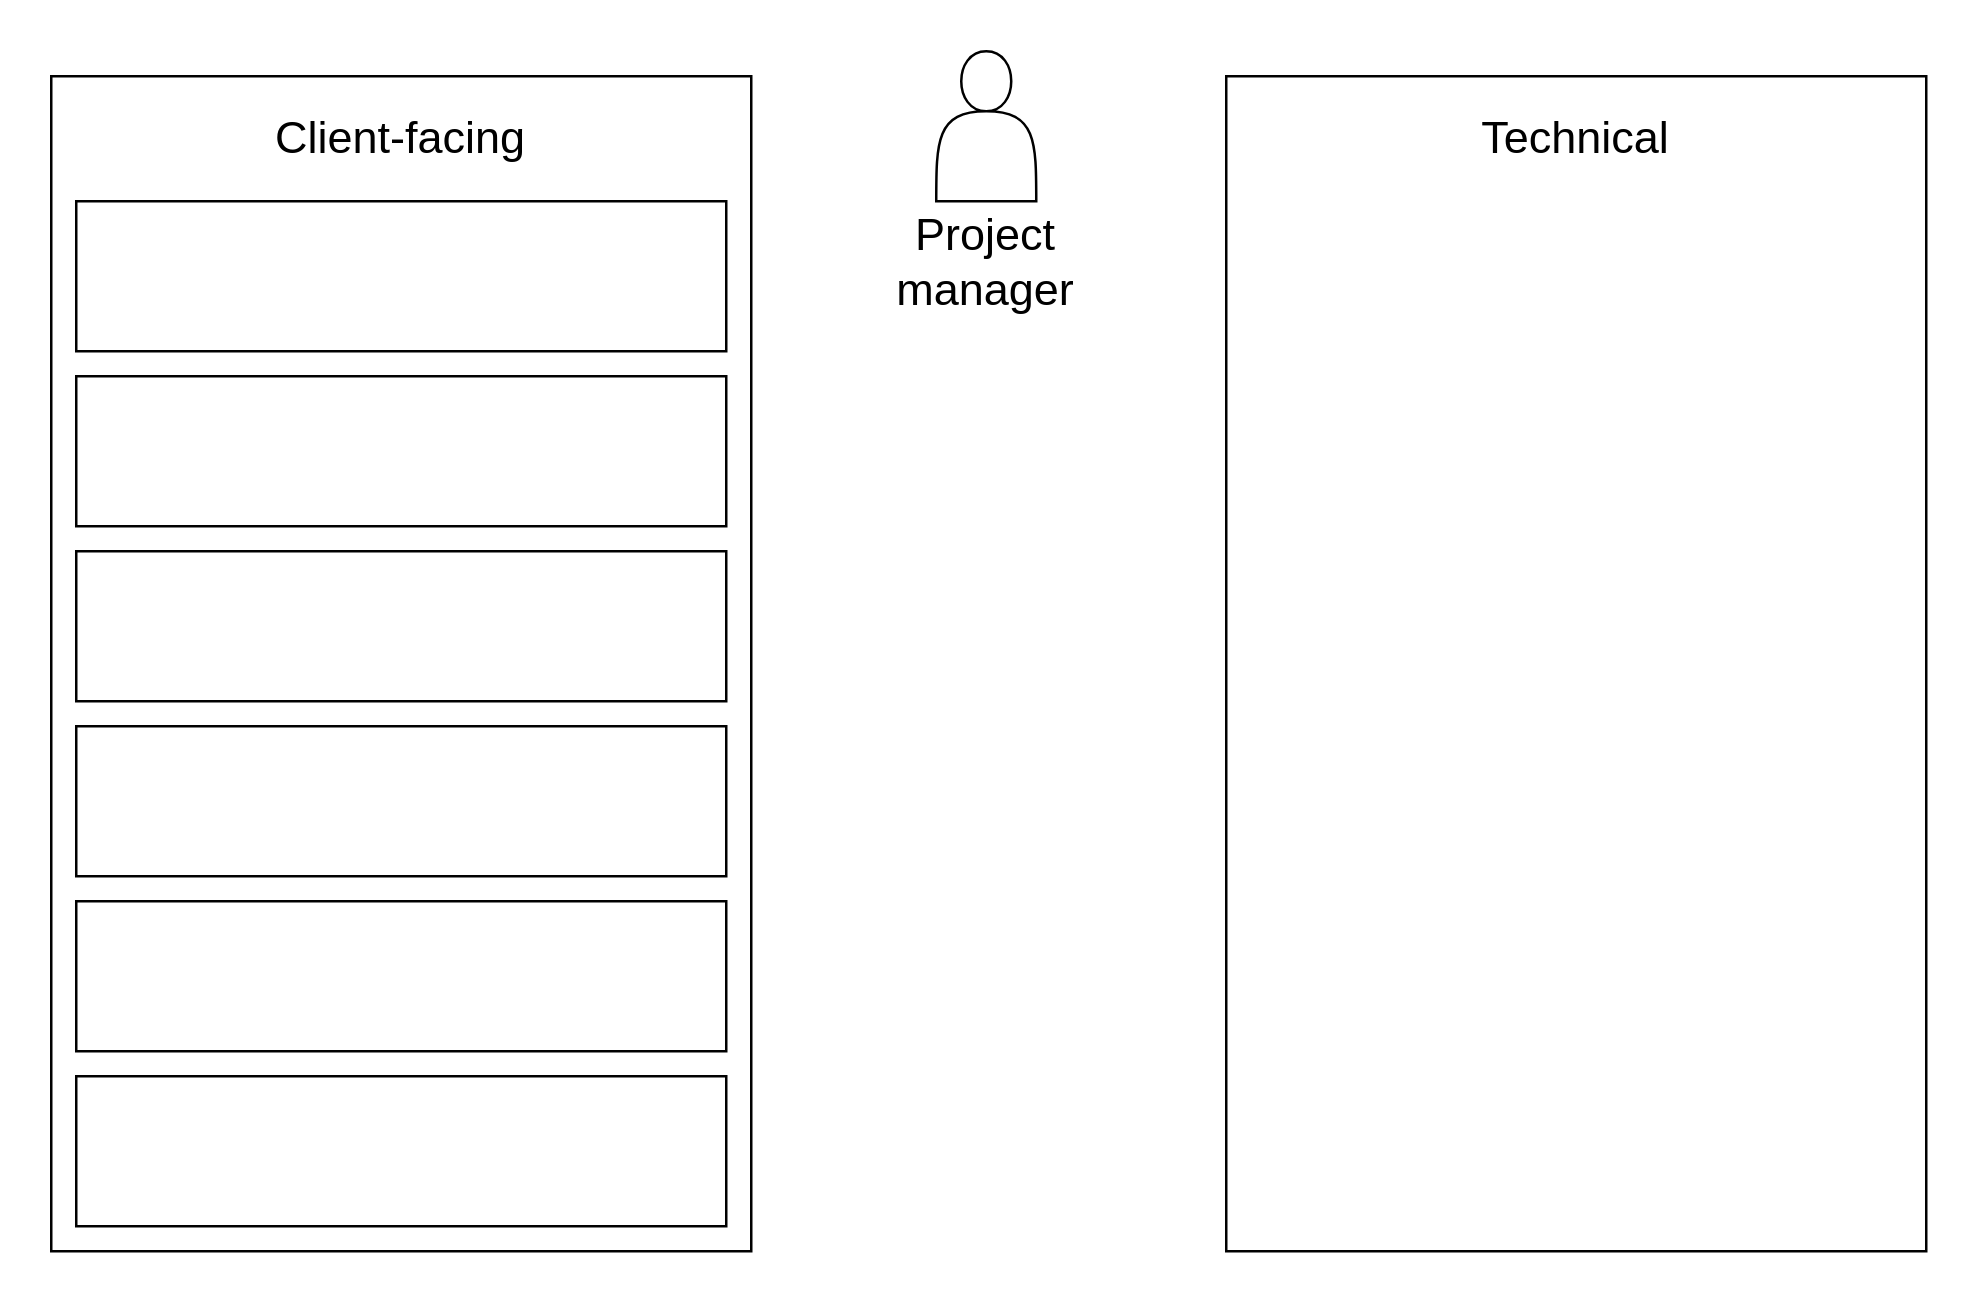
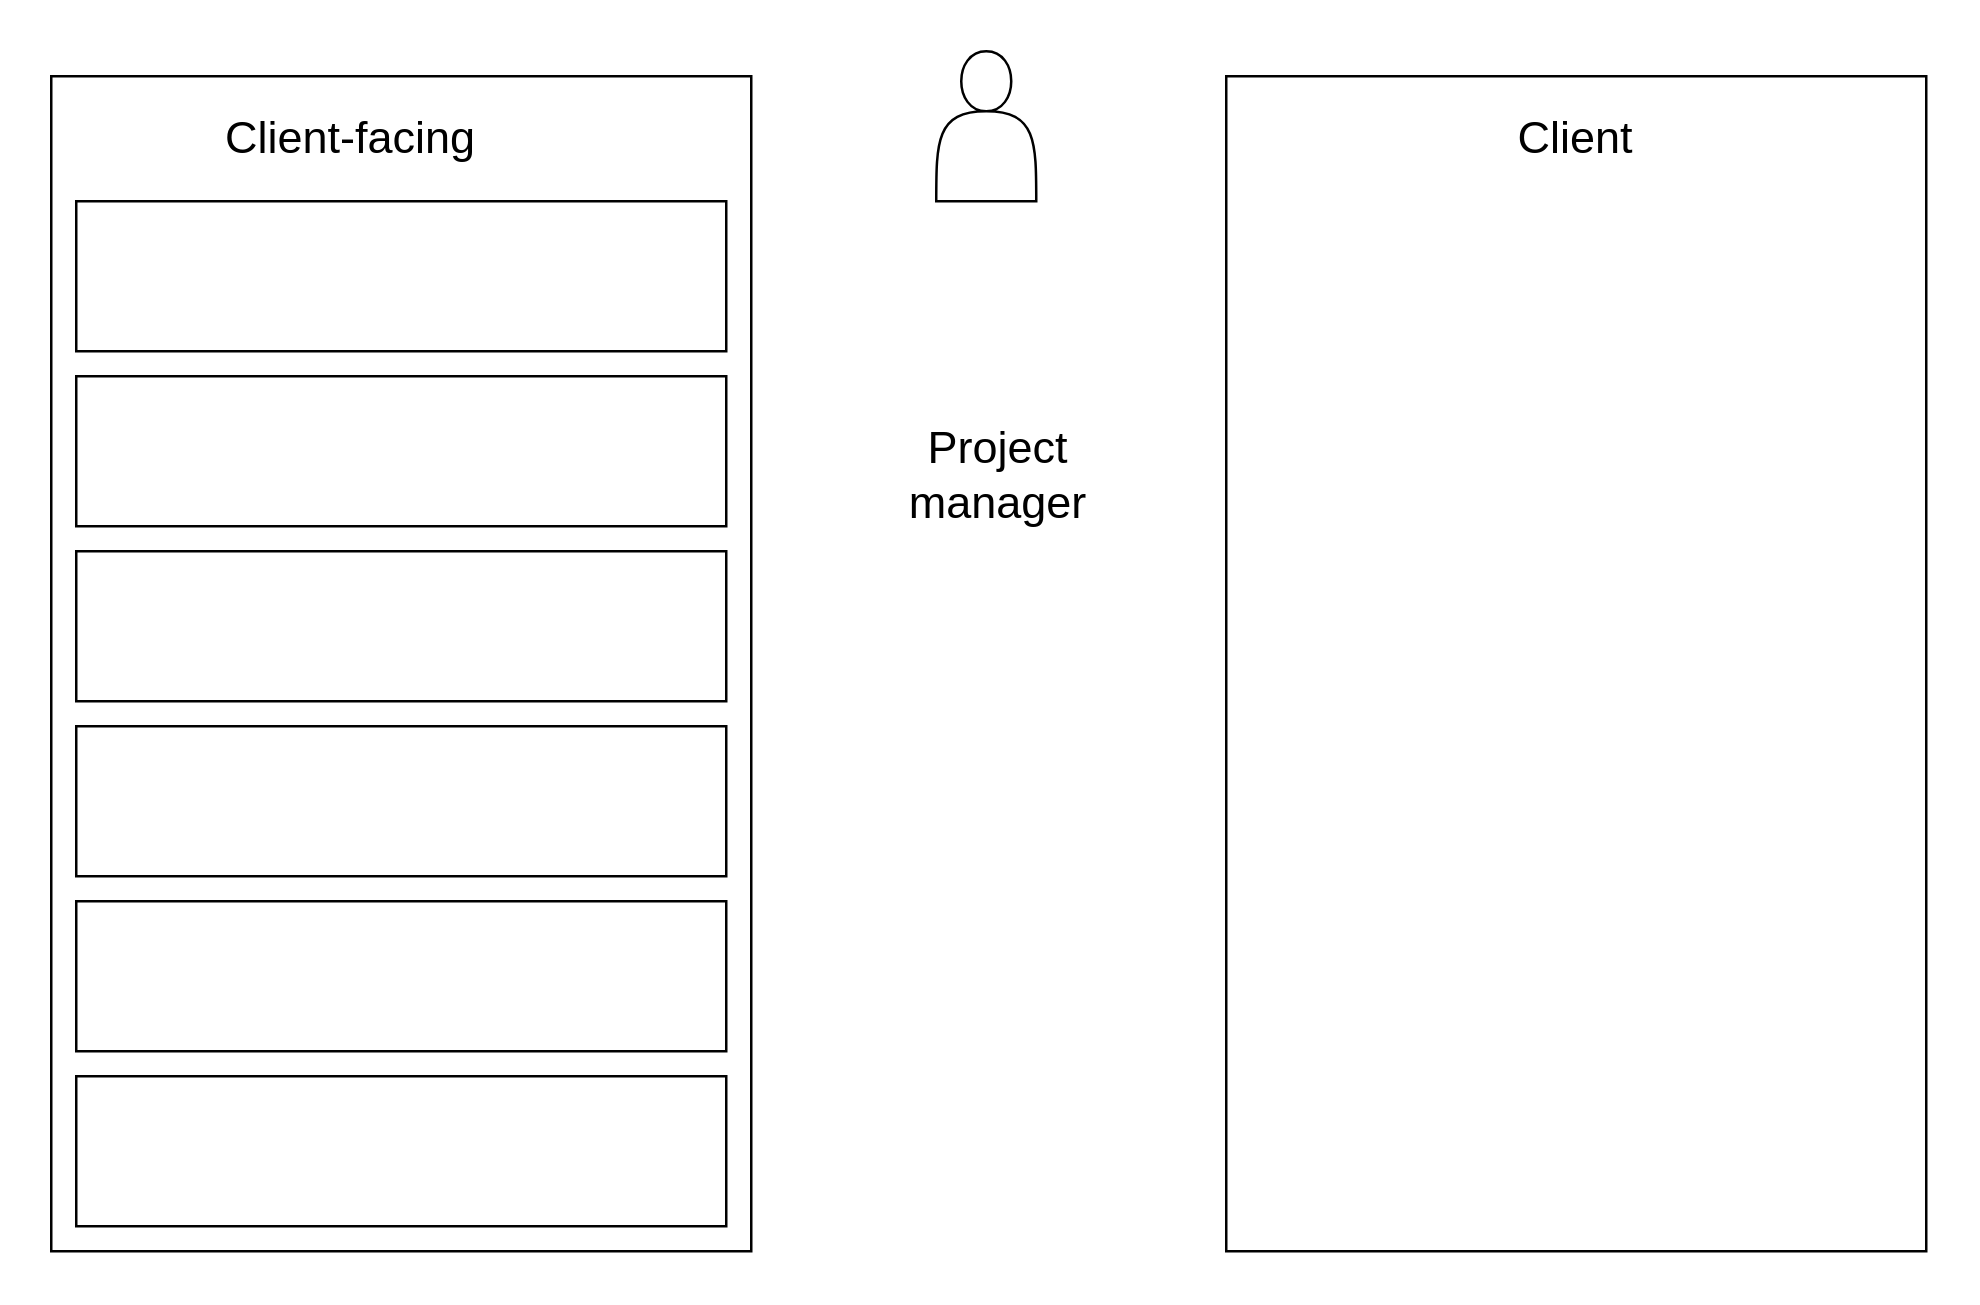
(401, 139) -> (351, 139)
(1576, 139) -> (1576, 139)
(986, 264) -> (999, 476)
